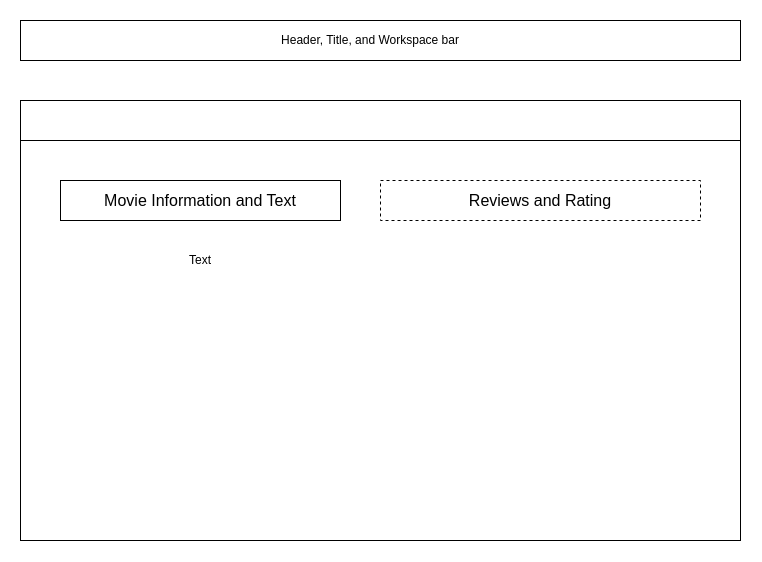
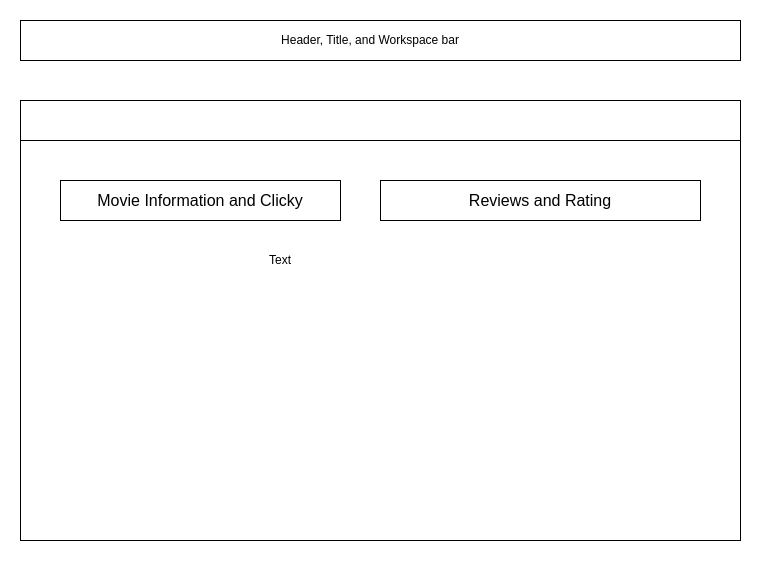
(201, 201) -> (201, 201)
(541, 201) -> (541, 201)
(201, 261) -> (281, 261)
